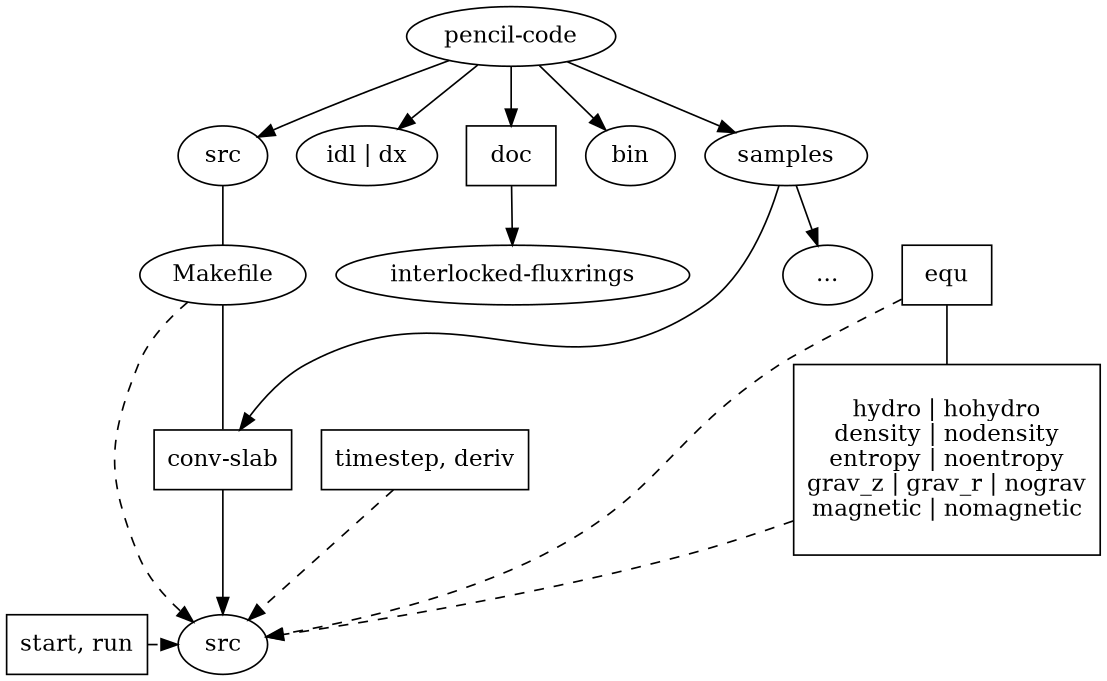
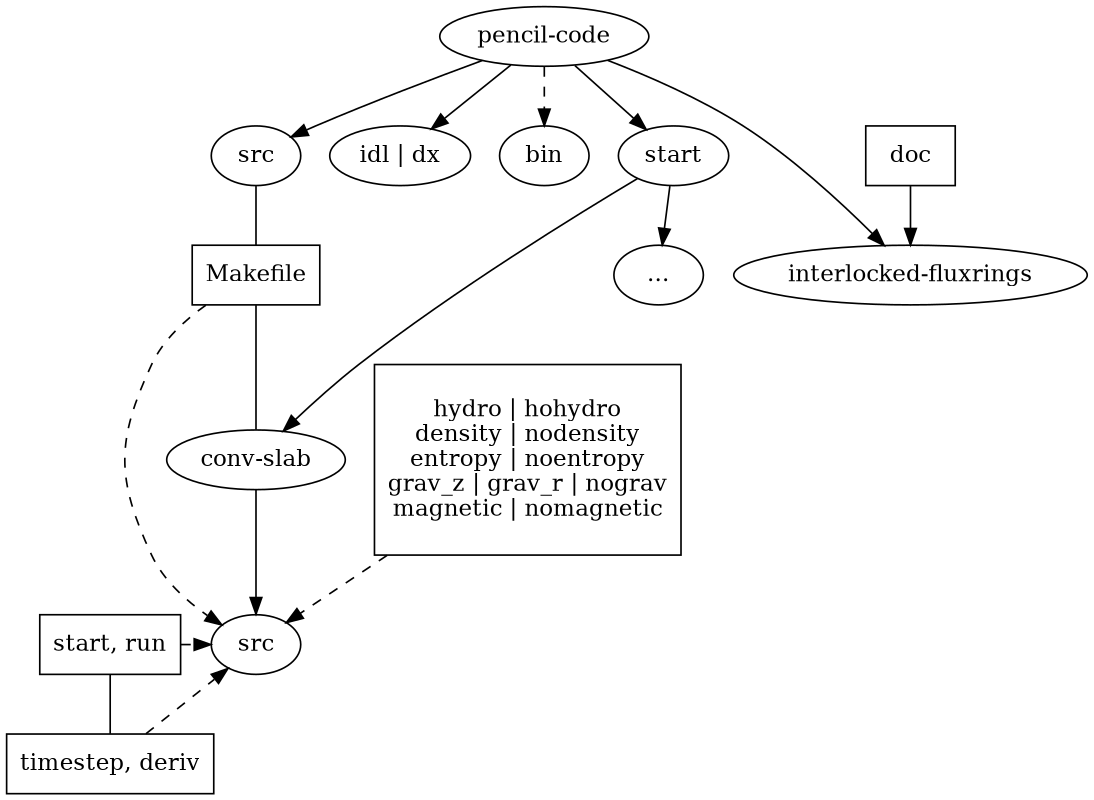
(511, 88) -> (750, 131)
(567, 92) -> (544, 88)
(786, 156) -> (674, 156)
(223, 275) -> (256, 275)
(947, 275) -> none
(223, 460) -> (256, 460)
none -> (110, 704)
